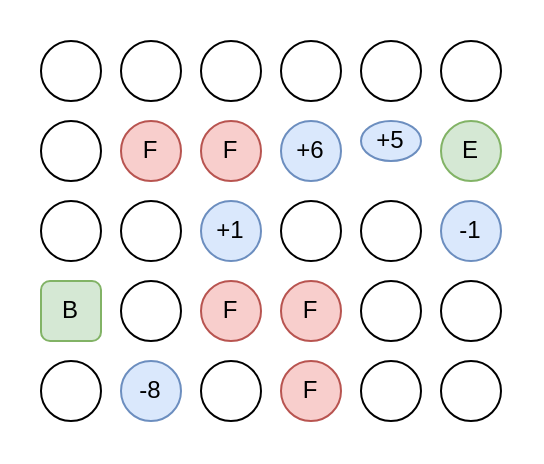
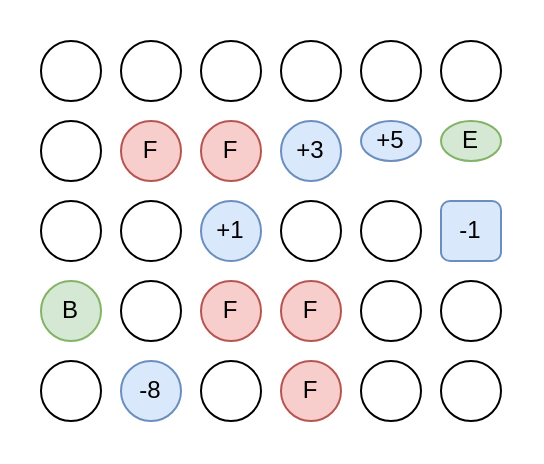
(311, 151) -> (311, 151)
(471, 151) -> (471, 141)
(471, 231) -> (471, 231)
(71, 311) -> (71, 311)
